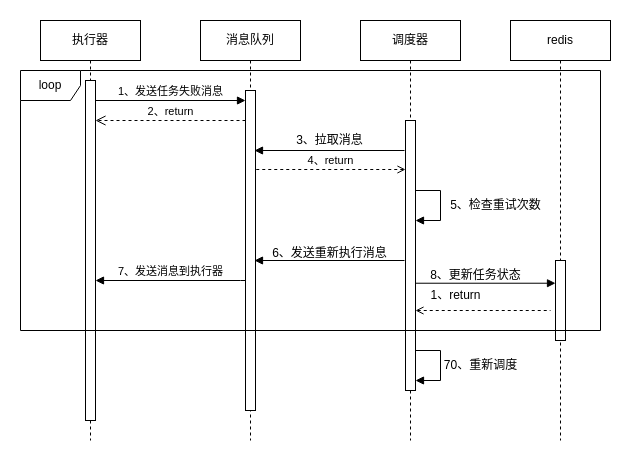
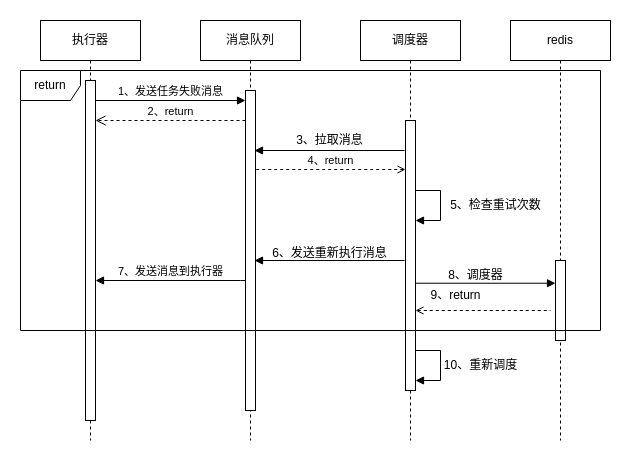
(51, 86) -> (51, 86)
(476, 276) -> (476, 276)
(456, 296) -> (456, 296)
(481, 366) -> (481, 366)
